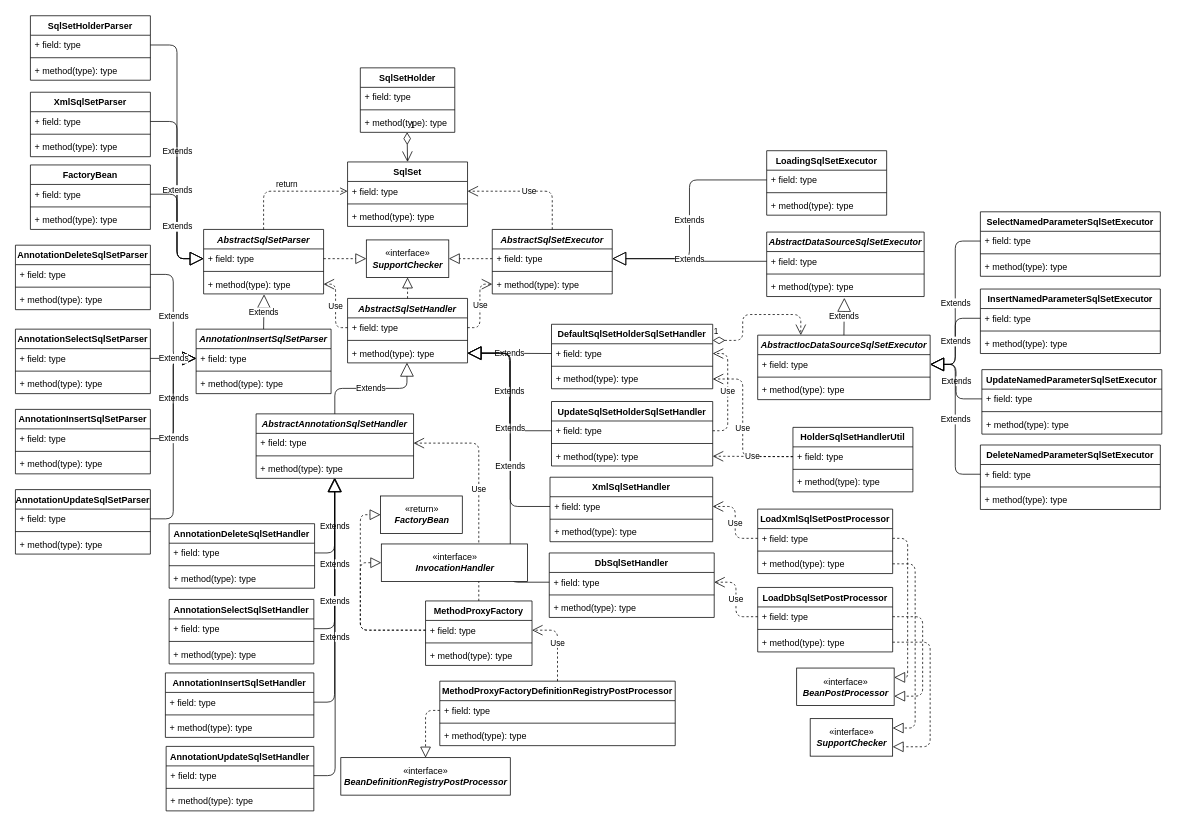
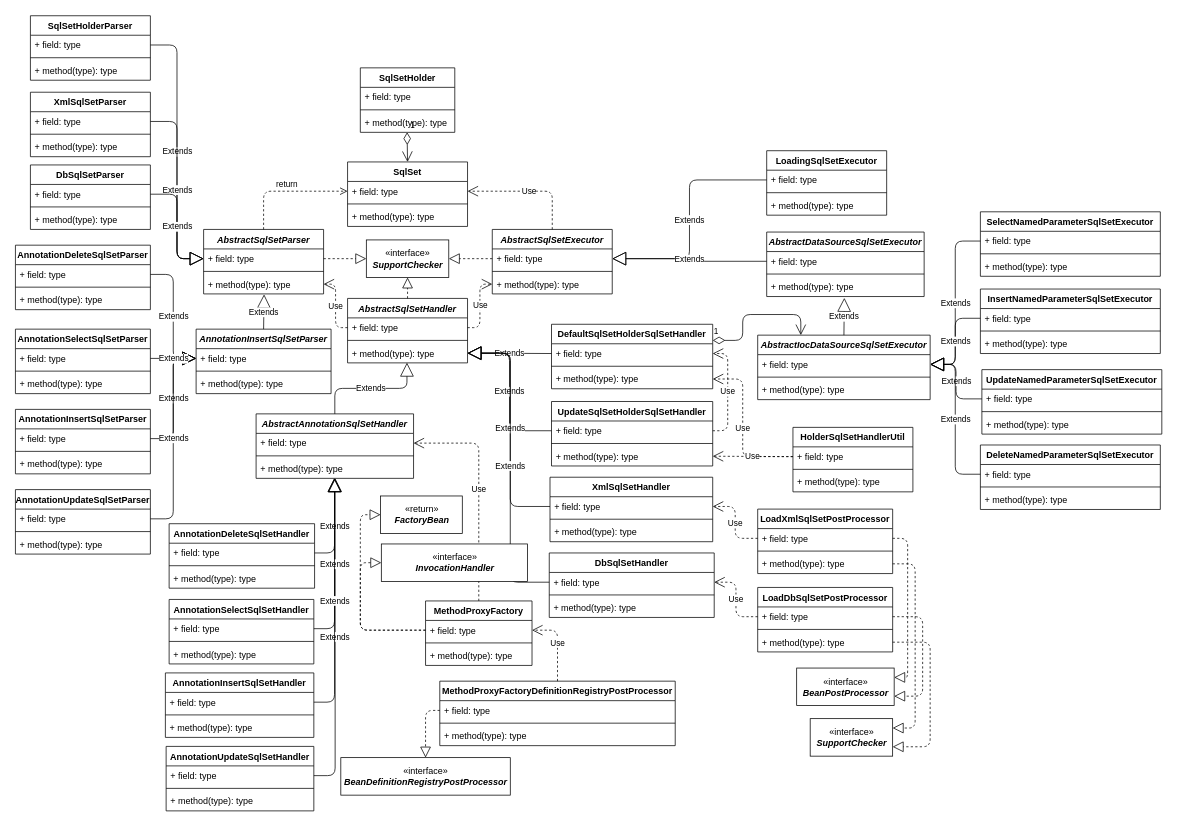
(90, 175) -> (90, 175)
(761, 315) -> (761, 315)
